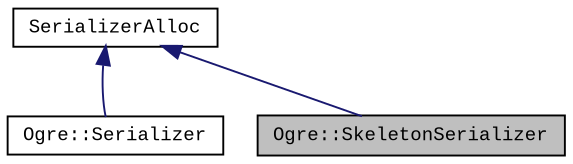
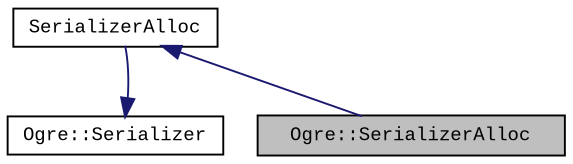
(103, 91) -> (128, 72)
(411, 135) -> (411, 135)
